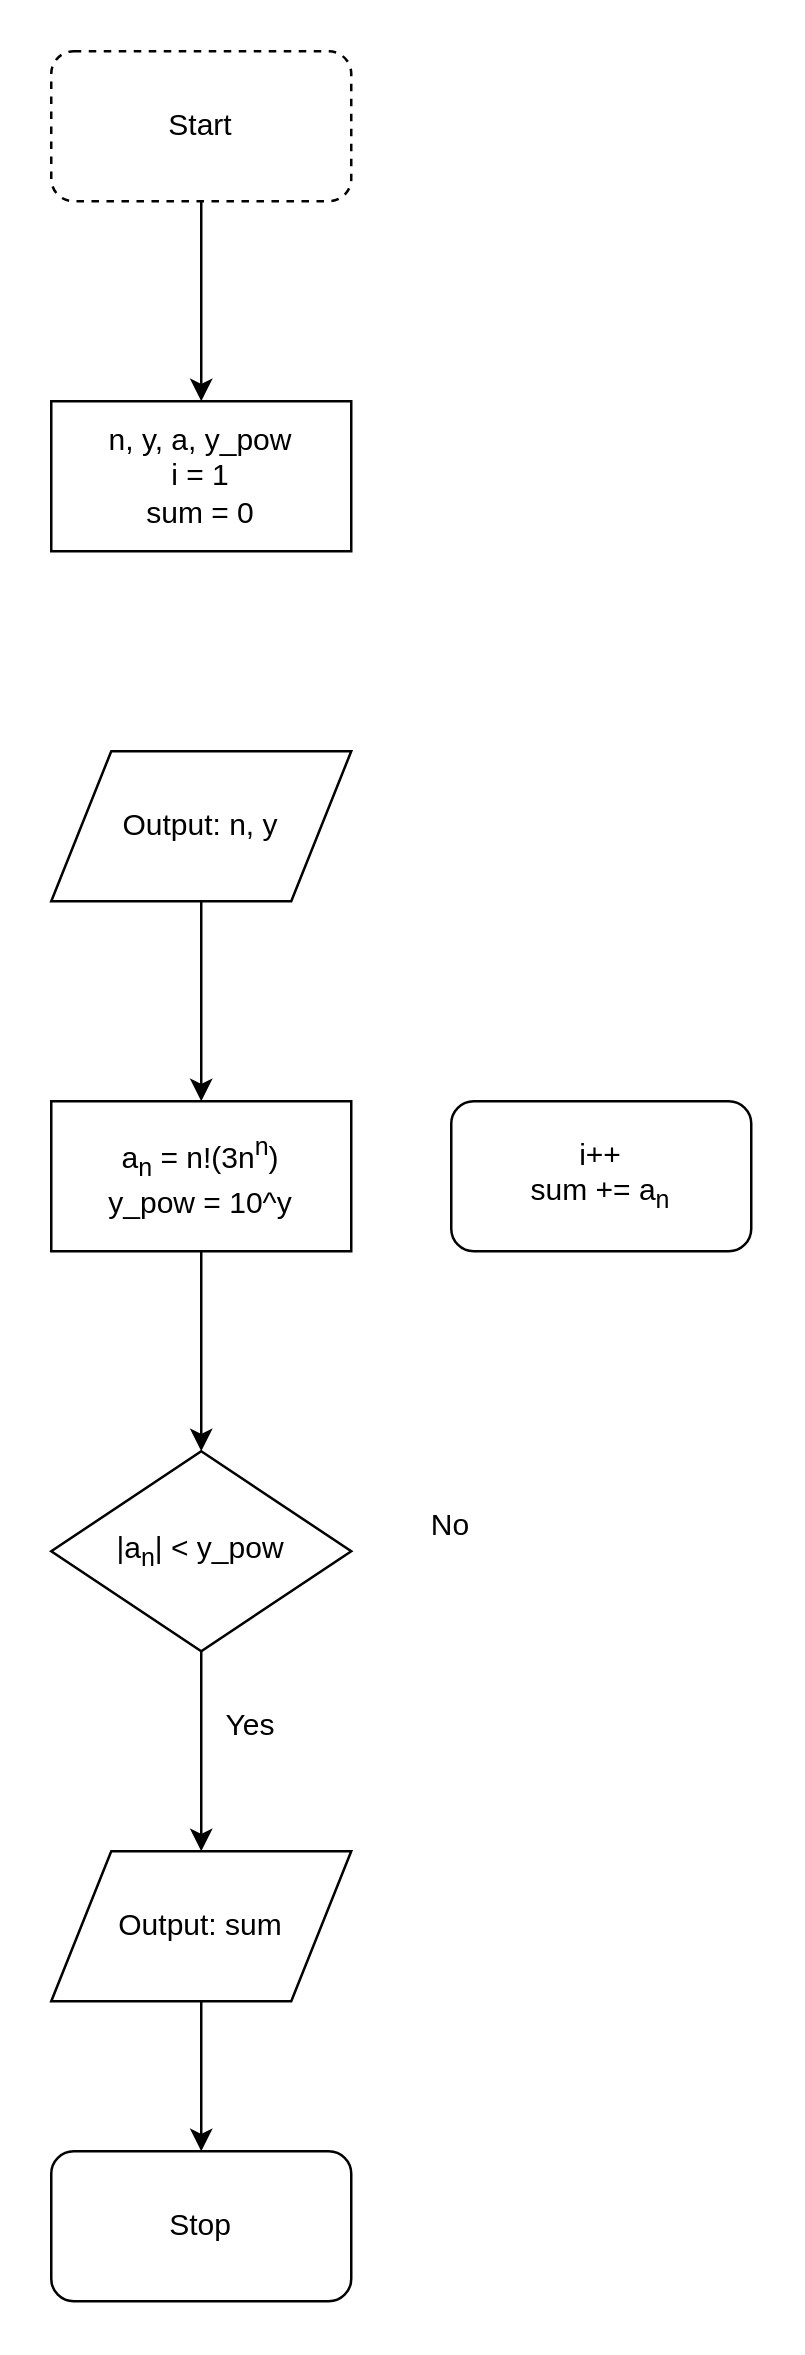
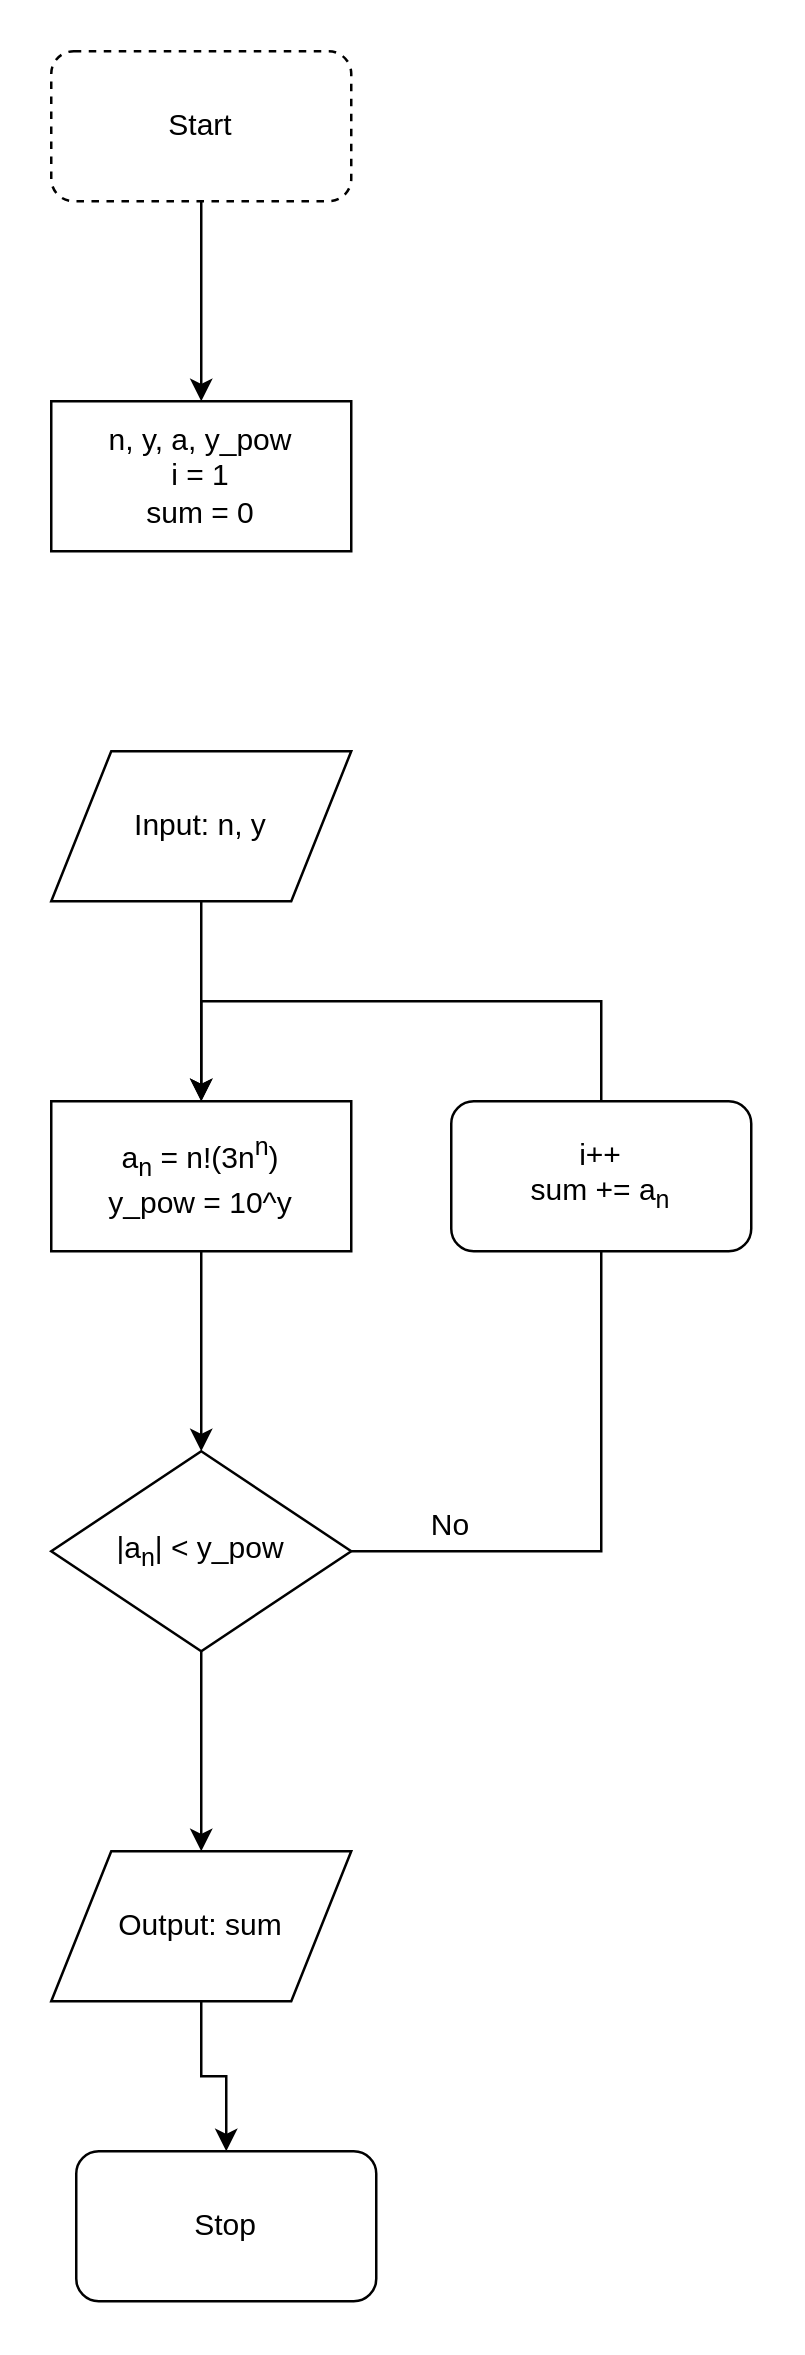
(201, 826) -> (201, 826)
none -> (601, 1526)
(251, 1726) -> none
(201, 2226) -> (226, 2226)
